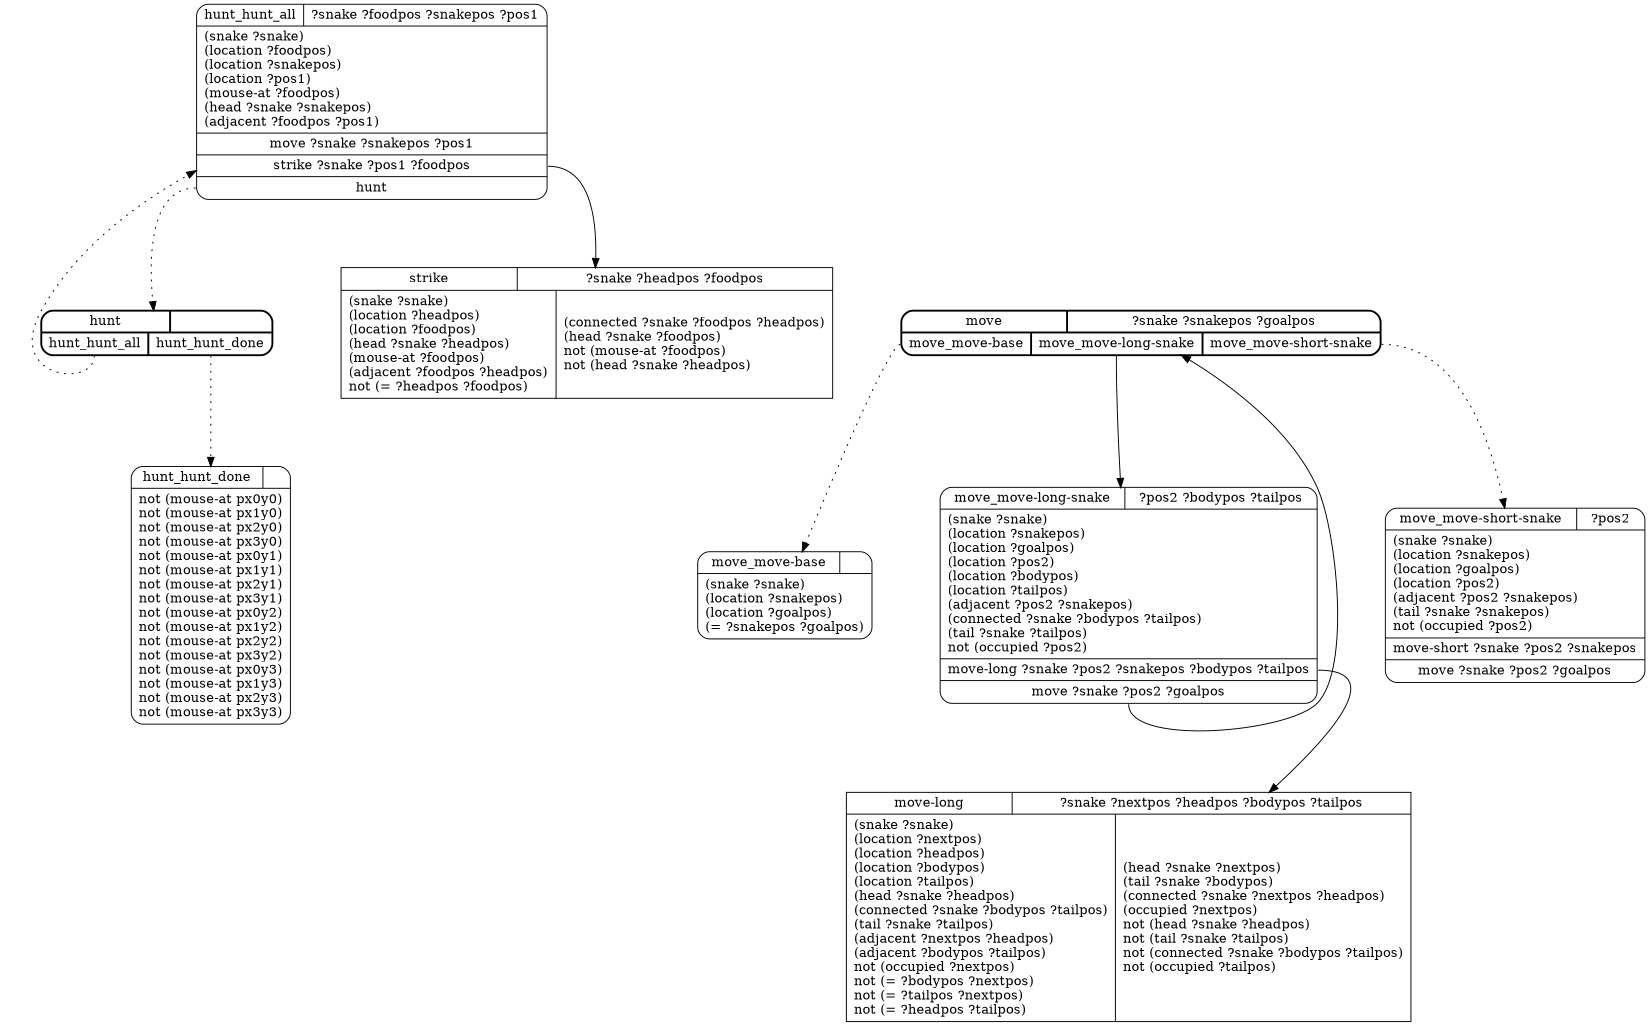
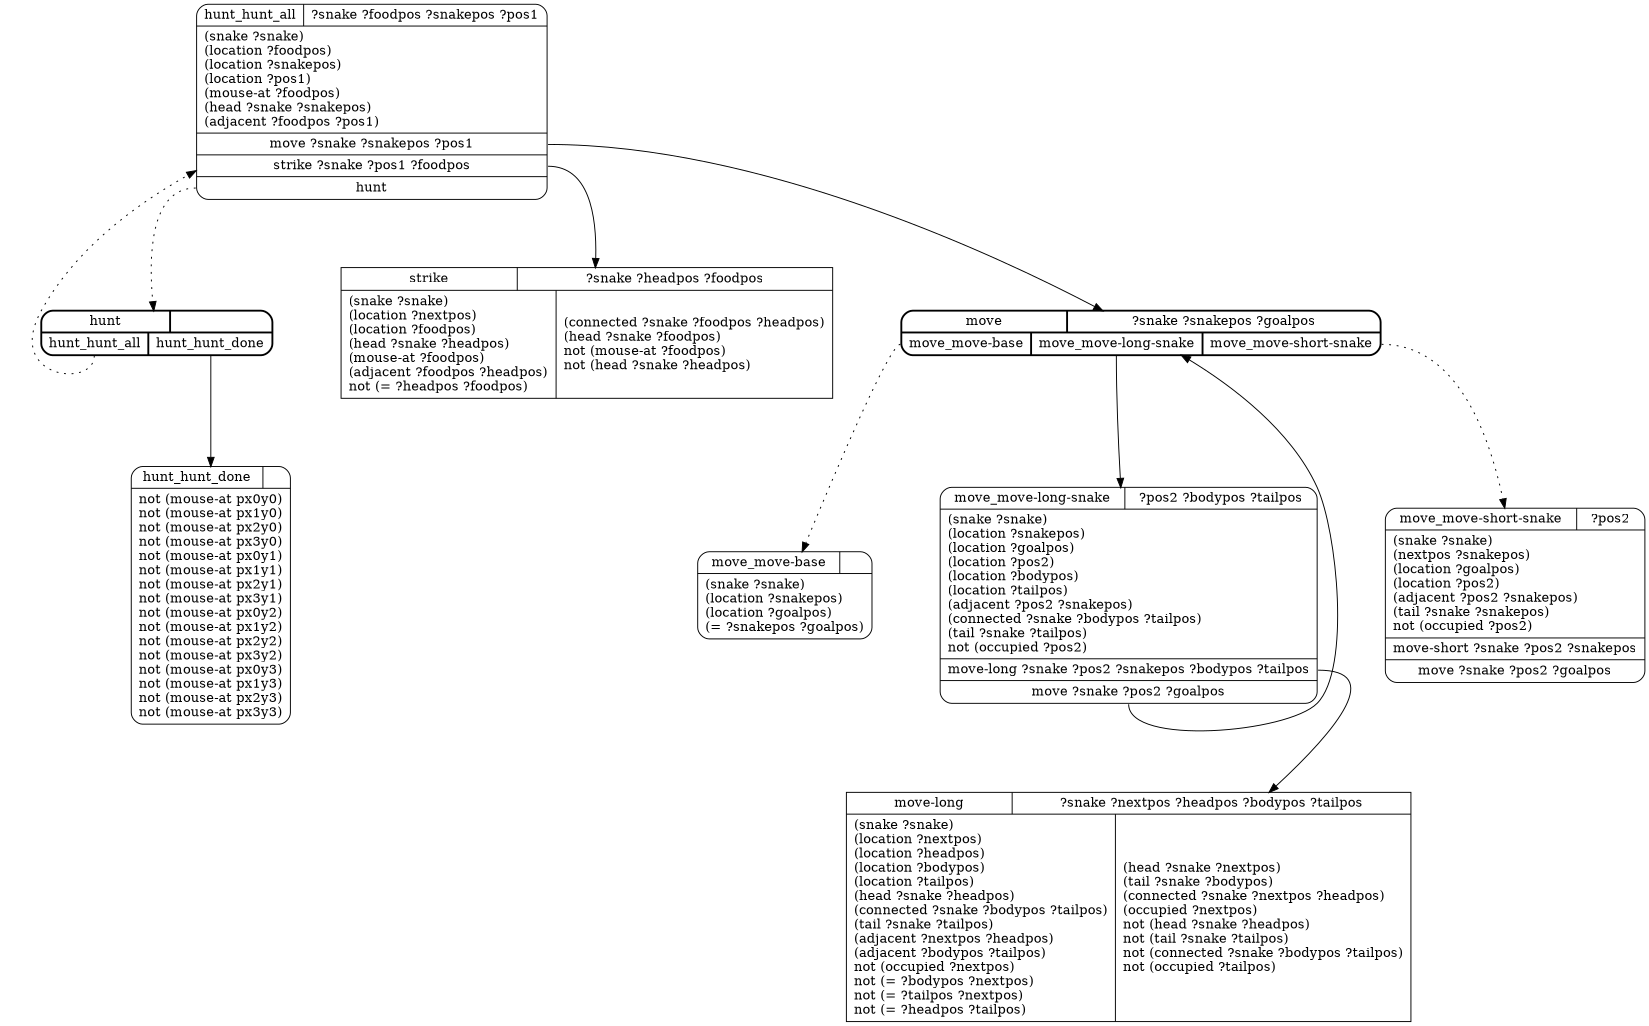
none -> (830, 195)
(414, 315) -> (413, 315)
(211, 406) -> (211, 406)
(1462, 555) -> (1462, 555)
